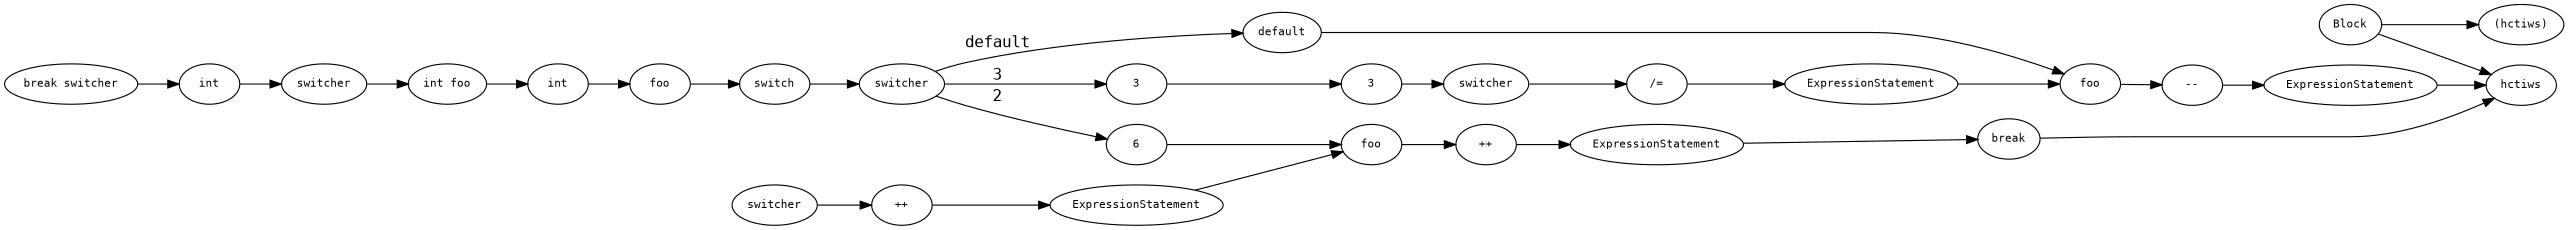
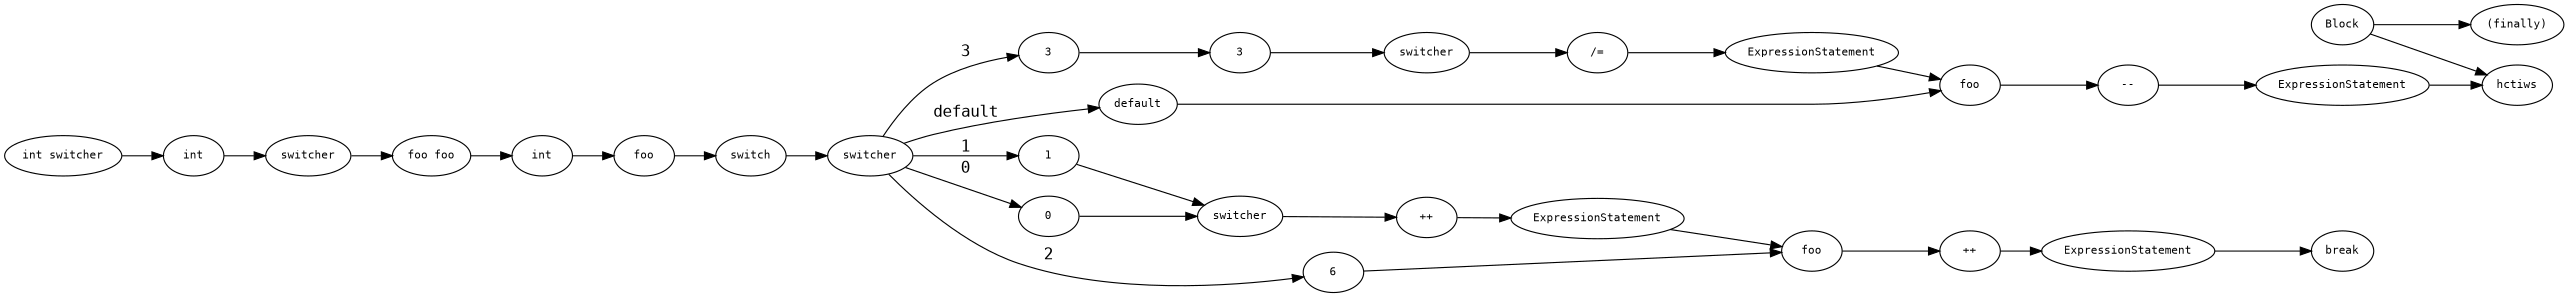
(2521, 25) -> (2517, 25)
(71, 84) -> (63, 156)
(447, 84) -> (432, 156)
(2265, 137) -> none
none -> (1049, 156)
none -> (1049, 216)
